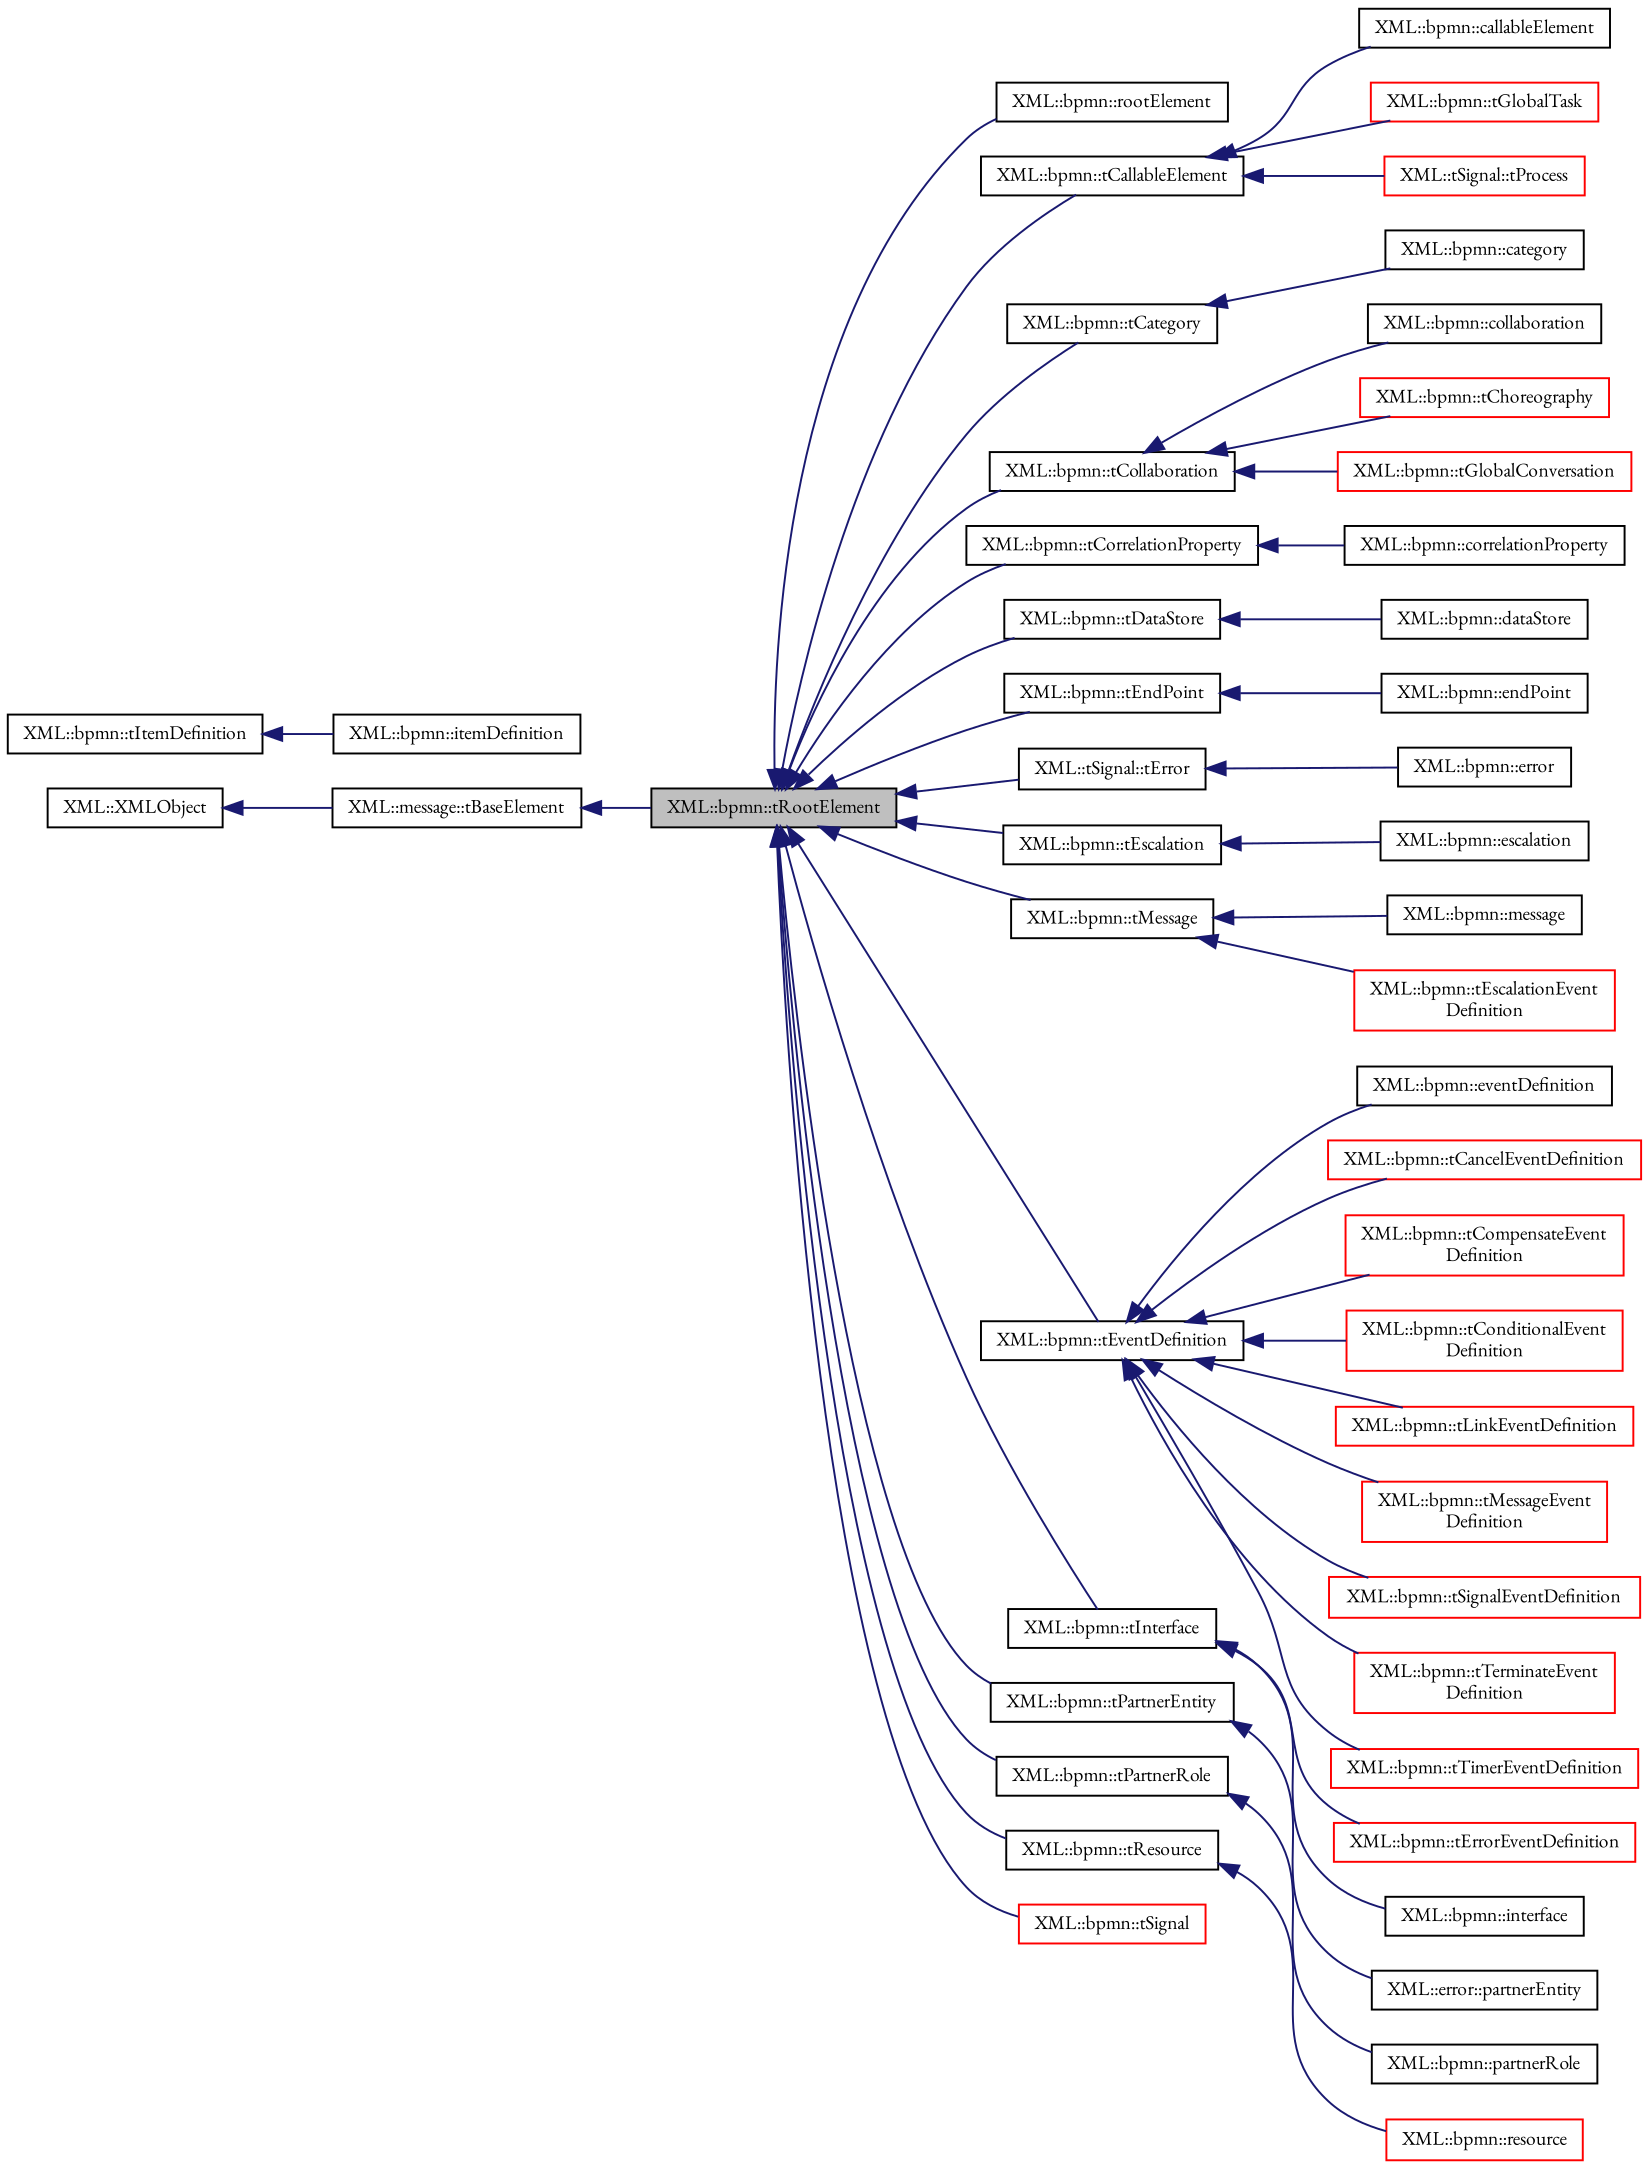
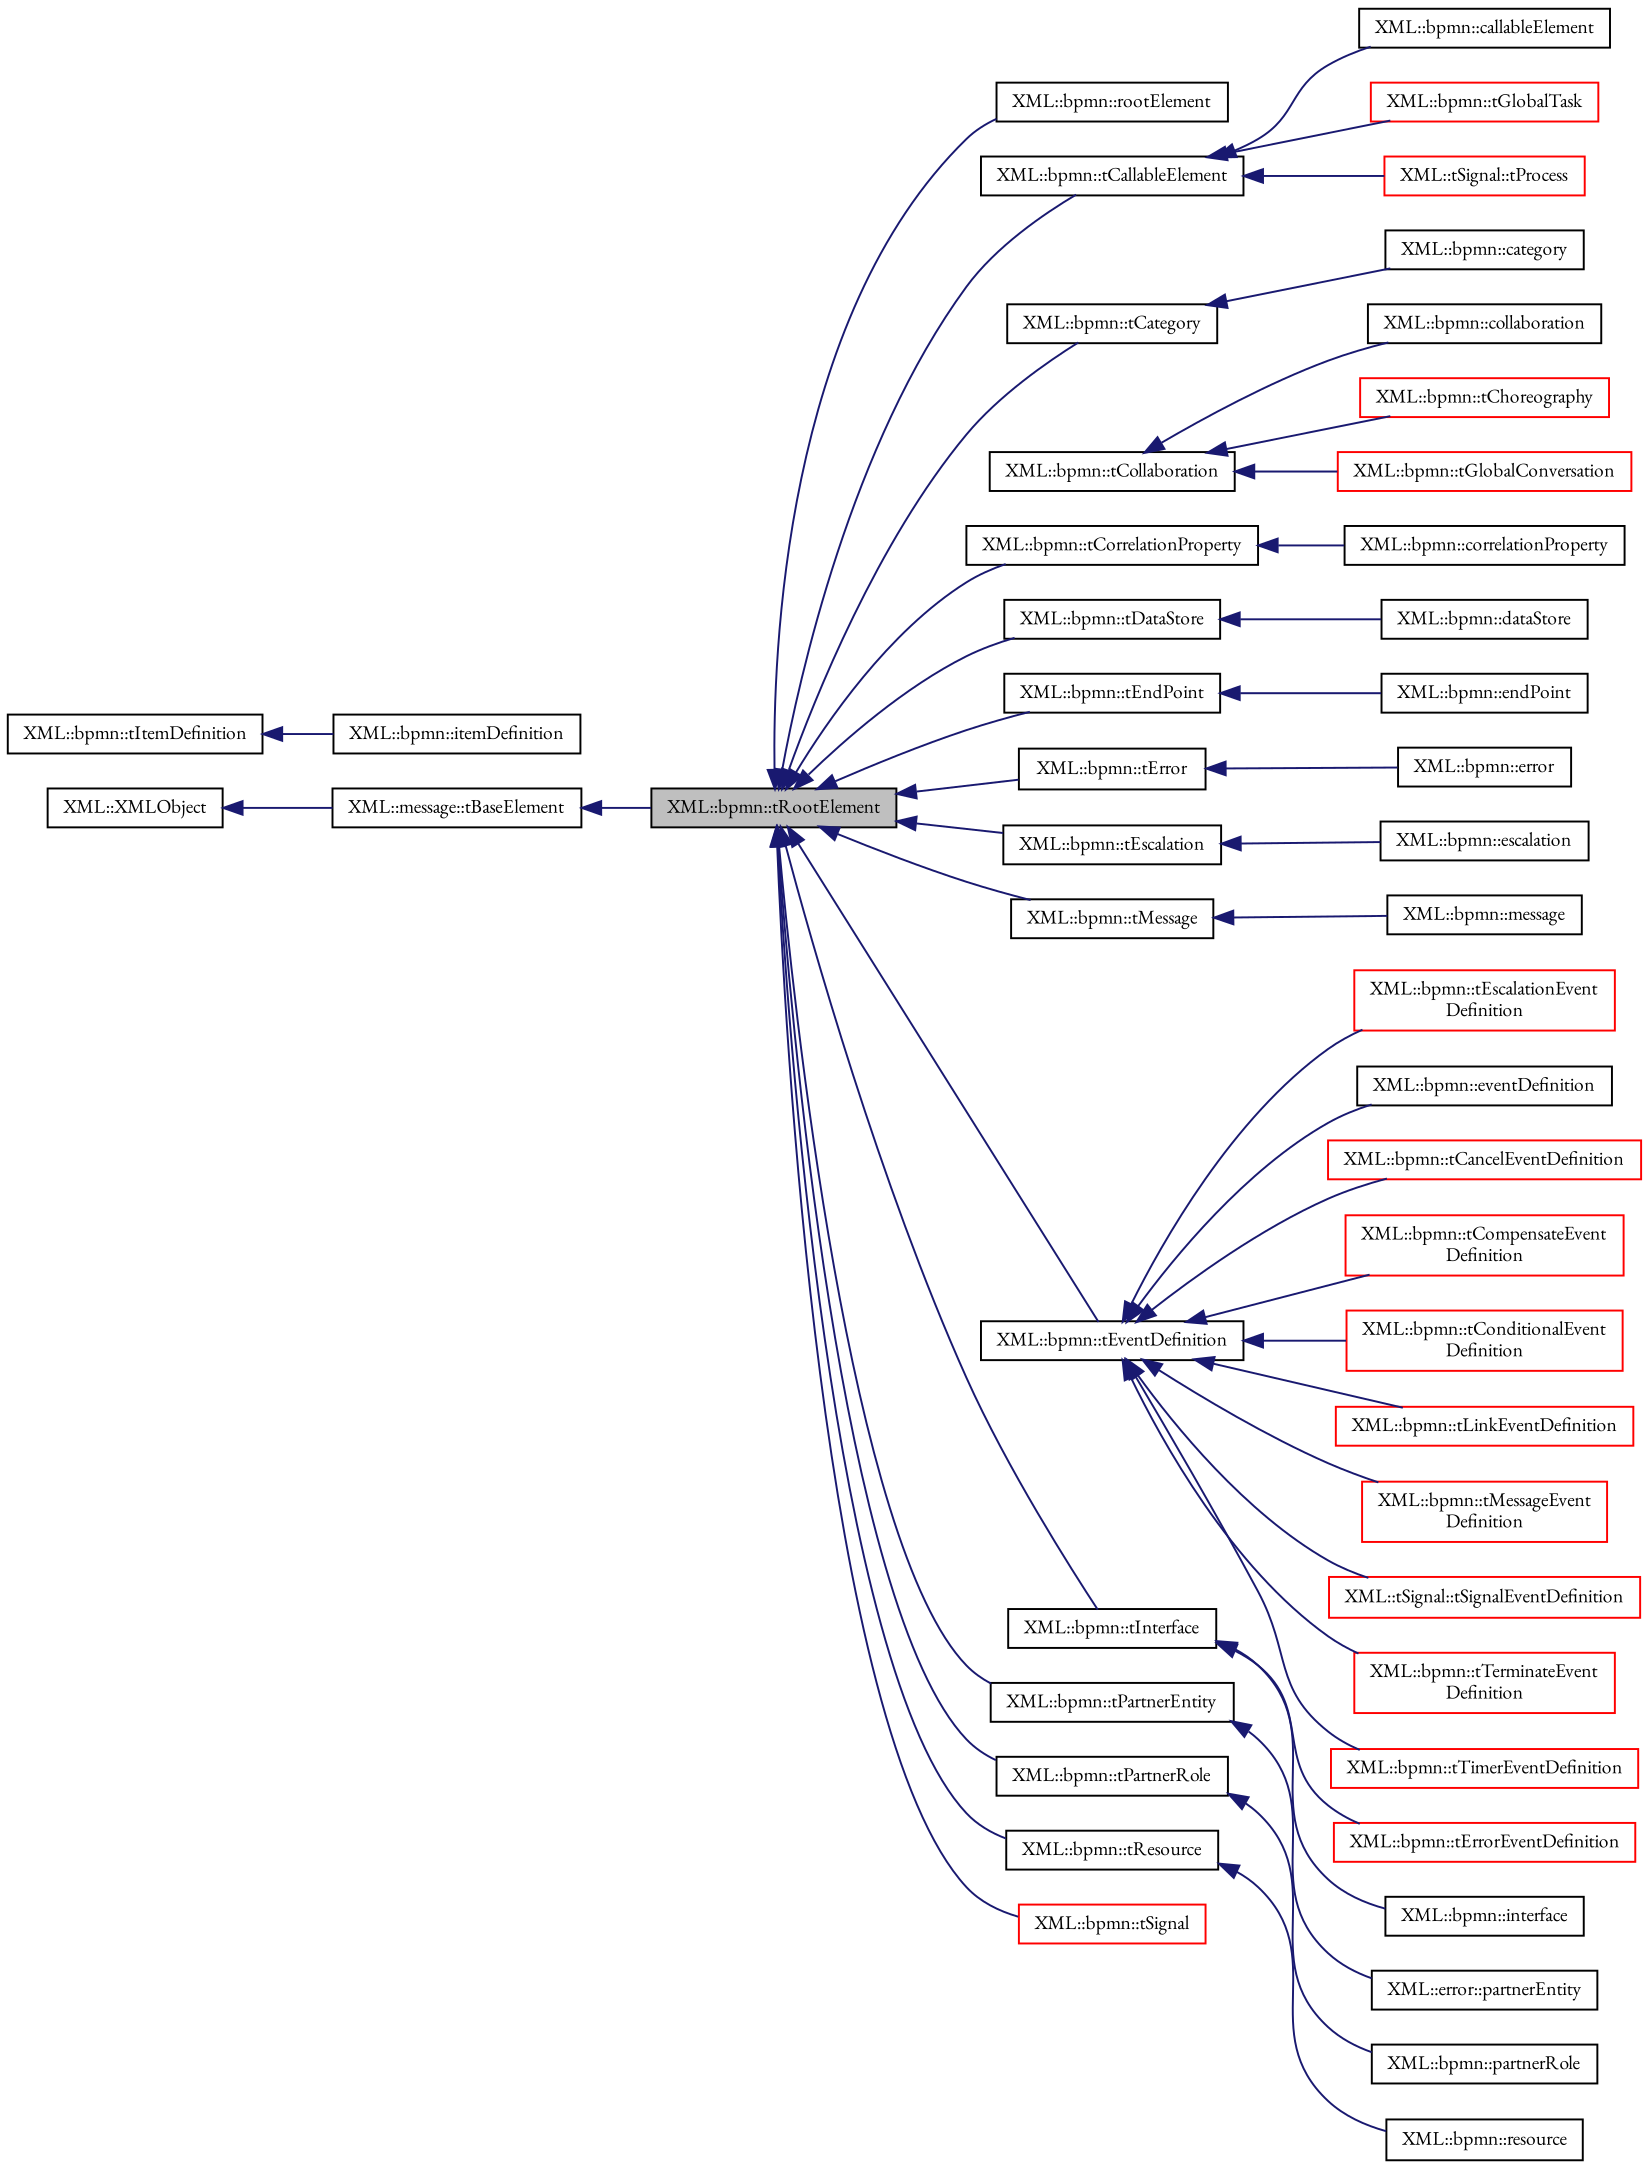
(871, 611) -> none
(1112, 769) -> (1112, 769)
(1286, 957) -> (1227, 1150)
(1485, 1597) -> (1485, 1597)
(1485, 2140) -> (1485, 2140)
